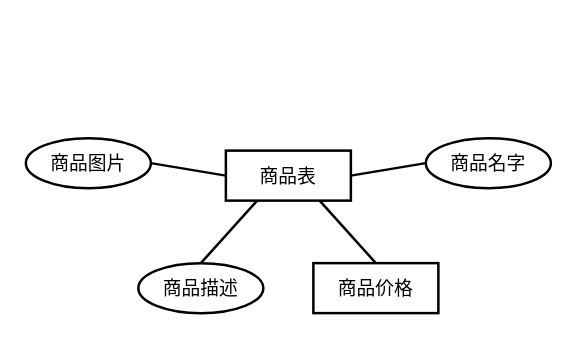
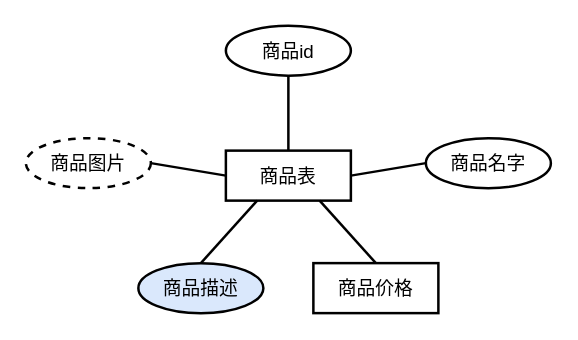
none -> (288, 51)
none -> (288, 113)
(88, 163) -> (88, 163)
(201, 288) -> (201, 288)
